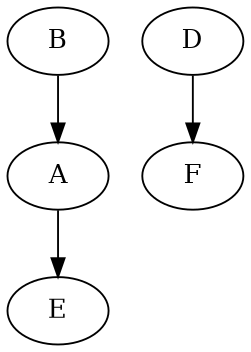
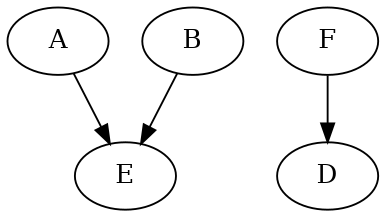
(58, 99) -> (163, 100)
(193, 99) -> (328, 99)
